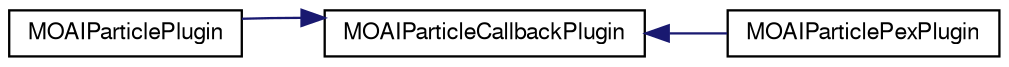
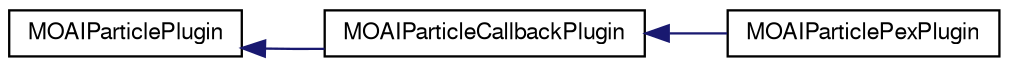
(271, 18) -> (295, 49)
